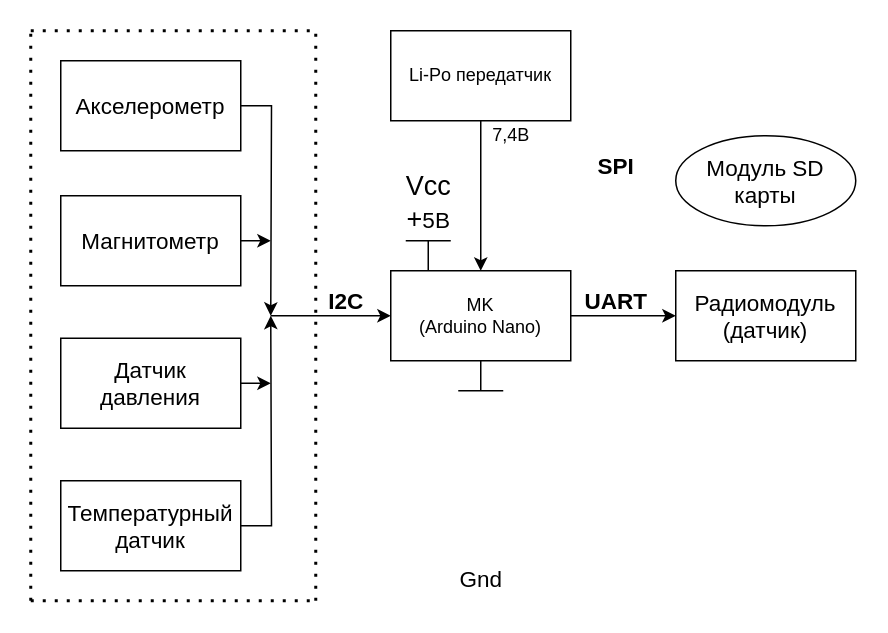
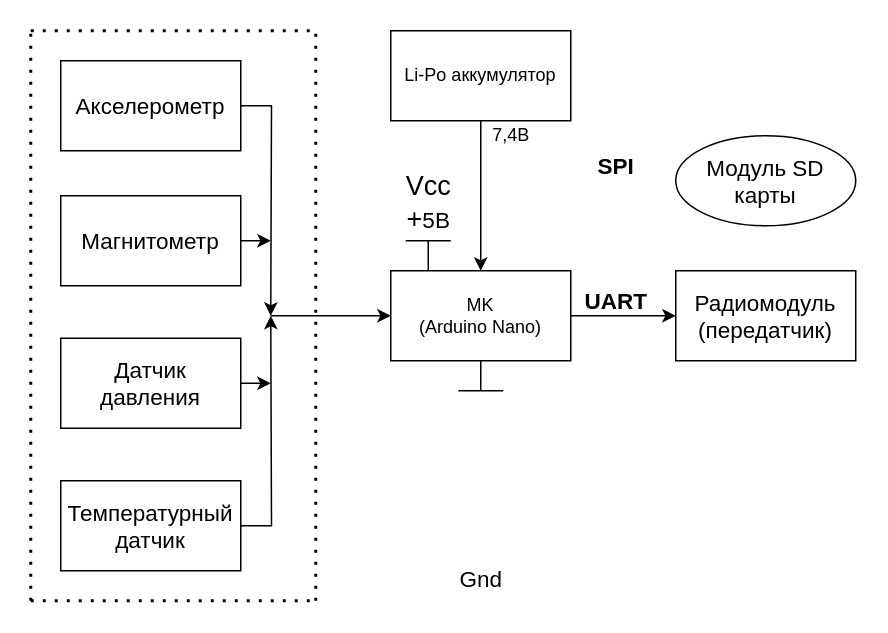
(481, 76) -> (481, 76)
(346, 301) -> none
(766, 316) -> (766, 316)
